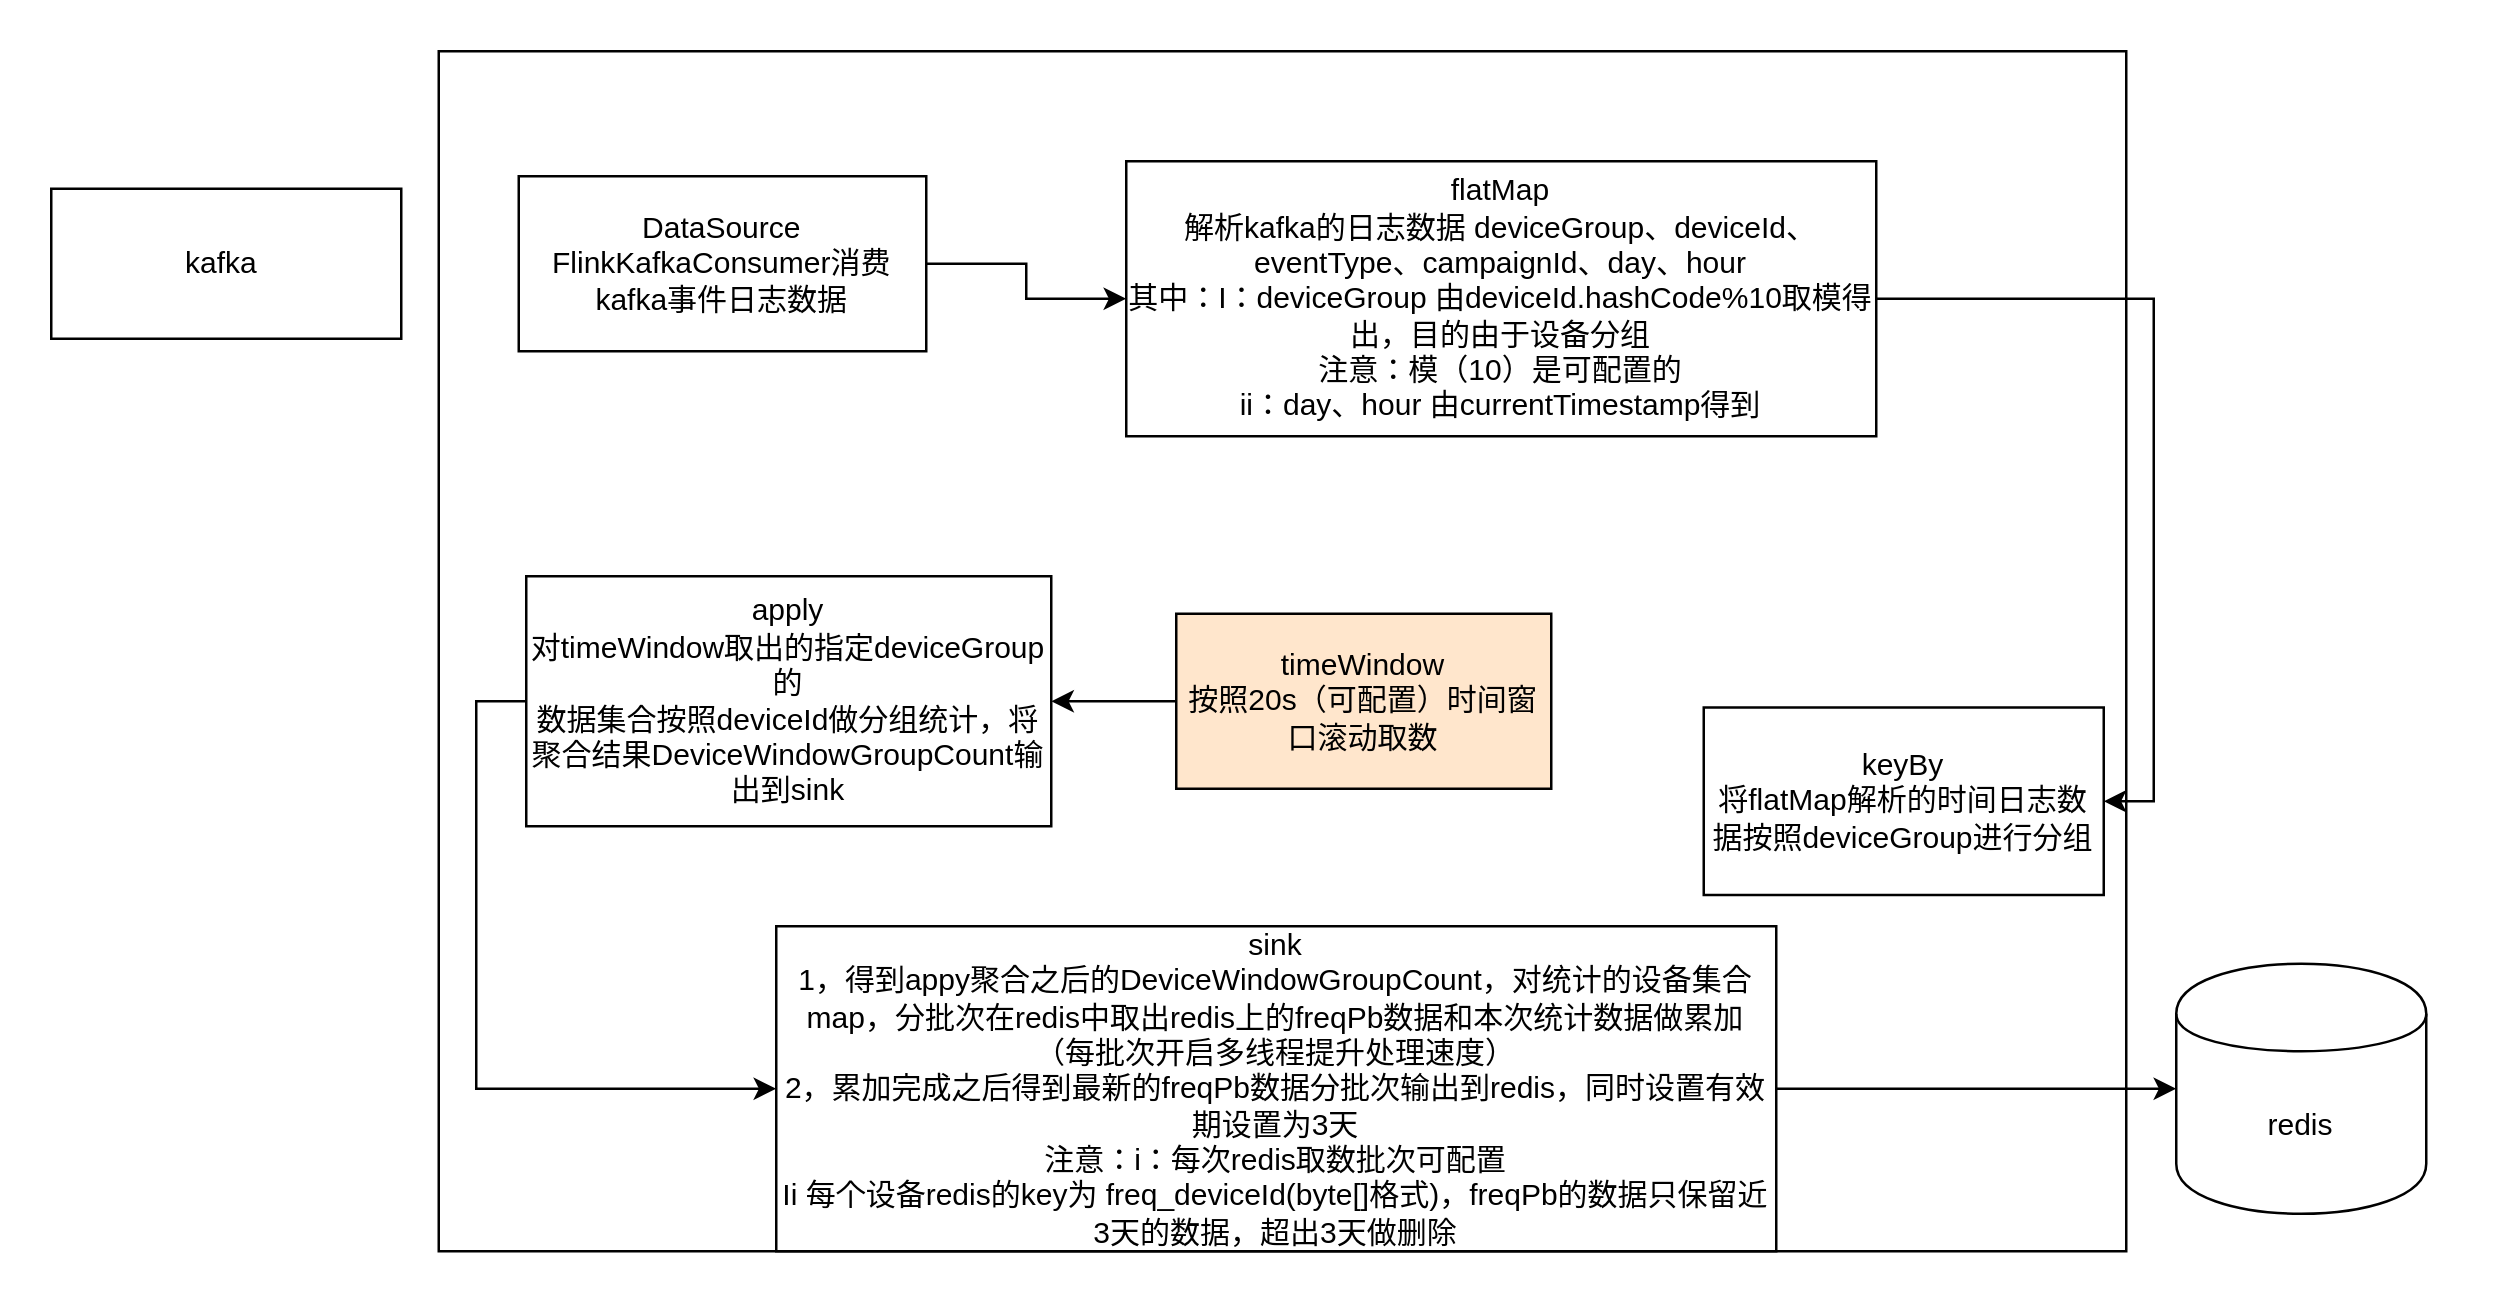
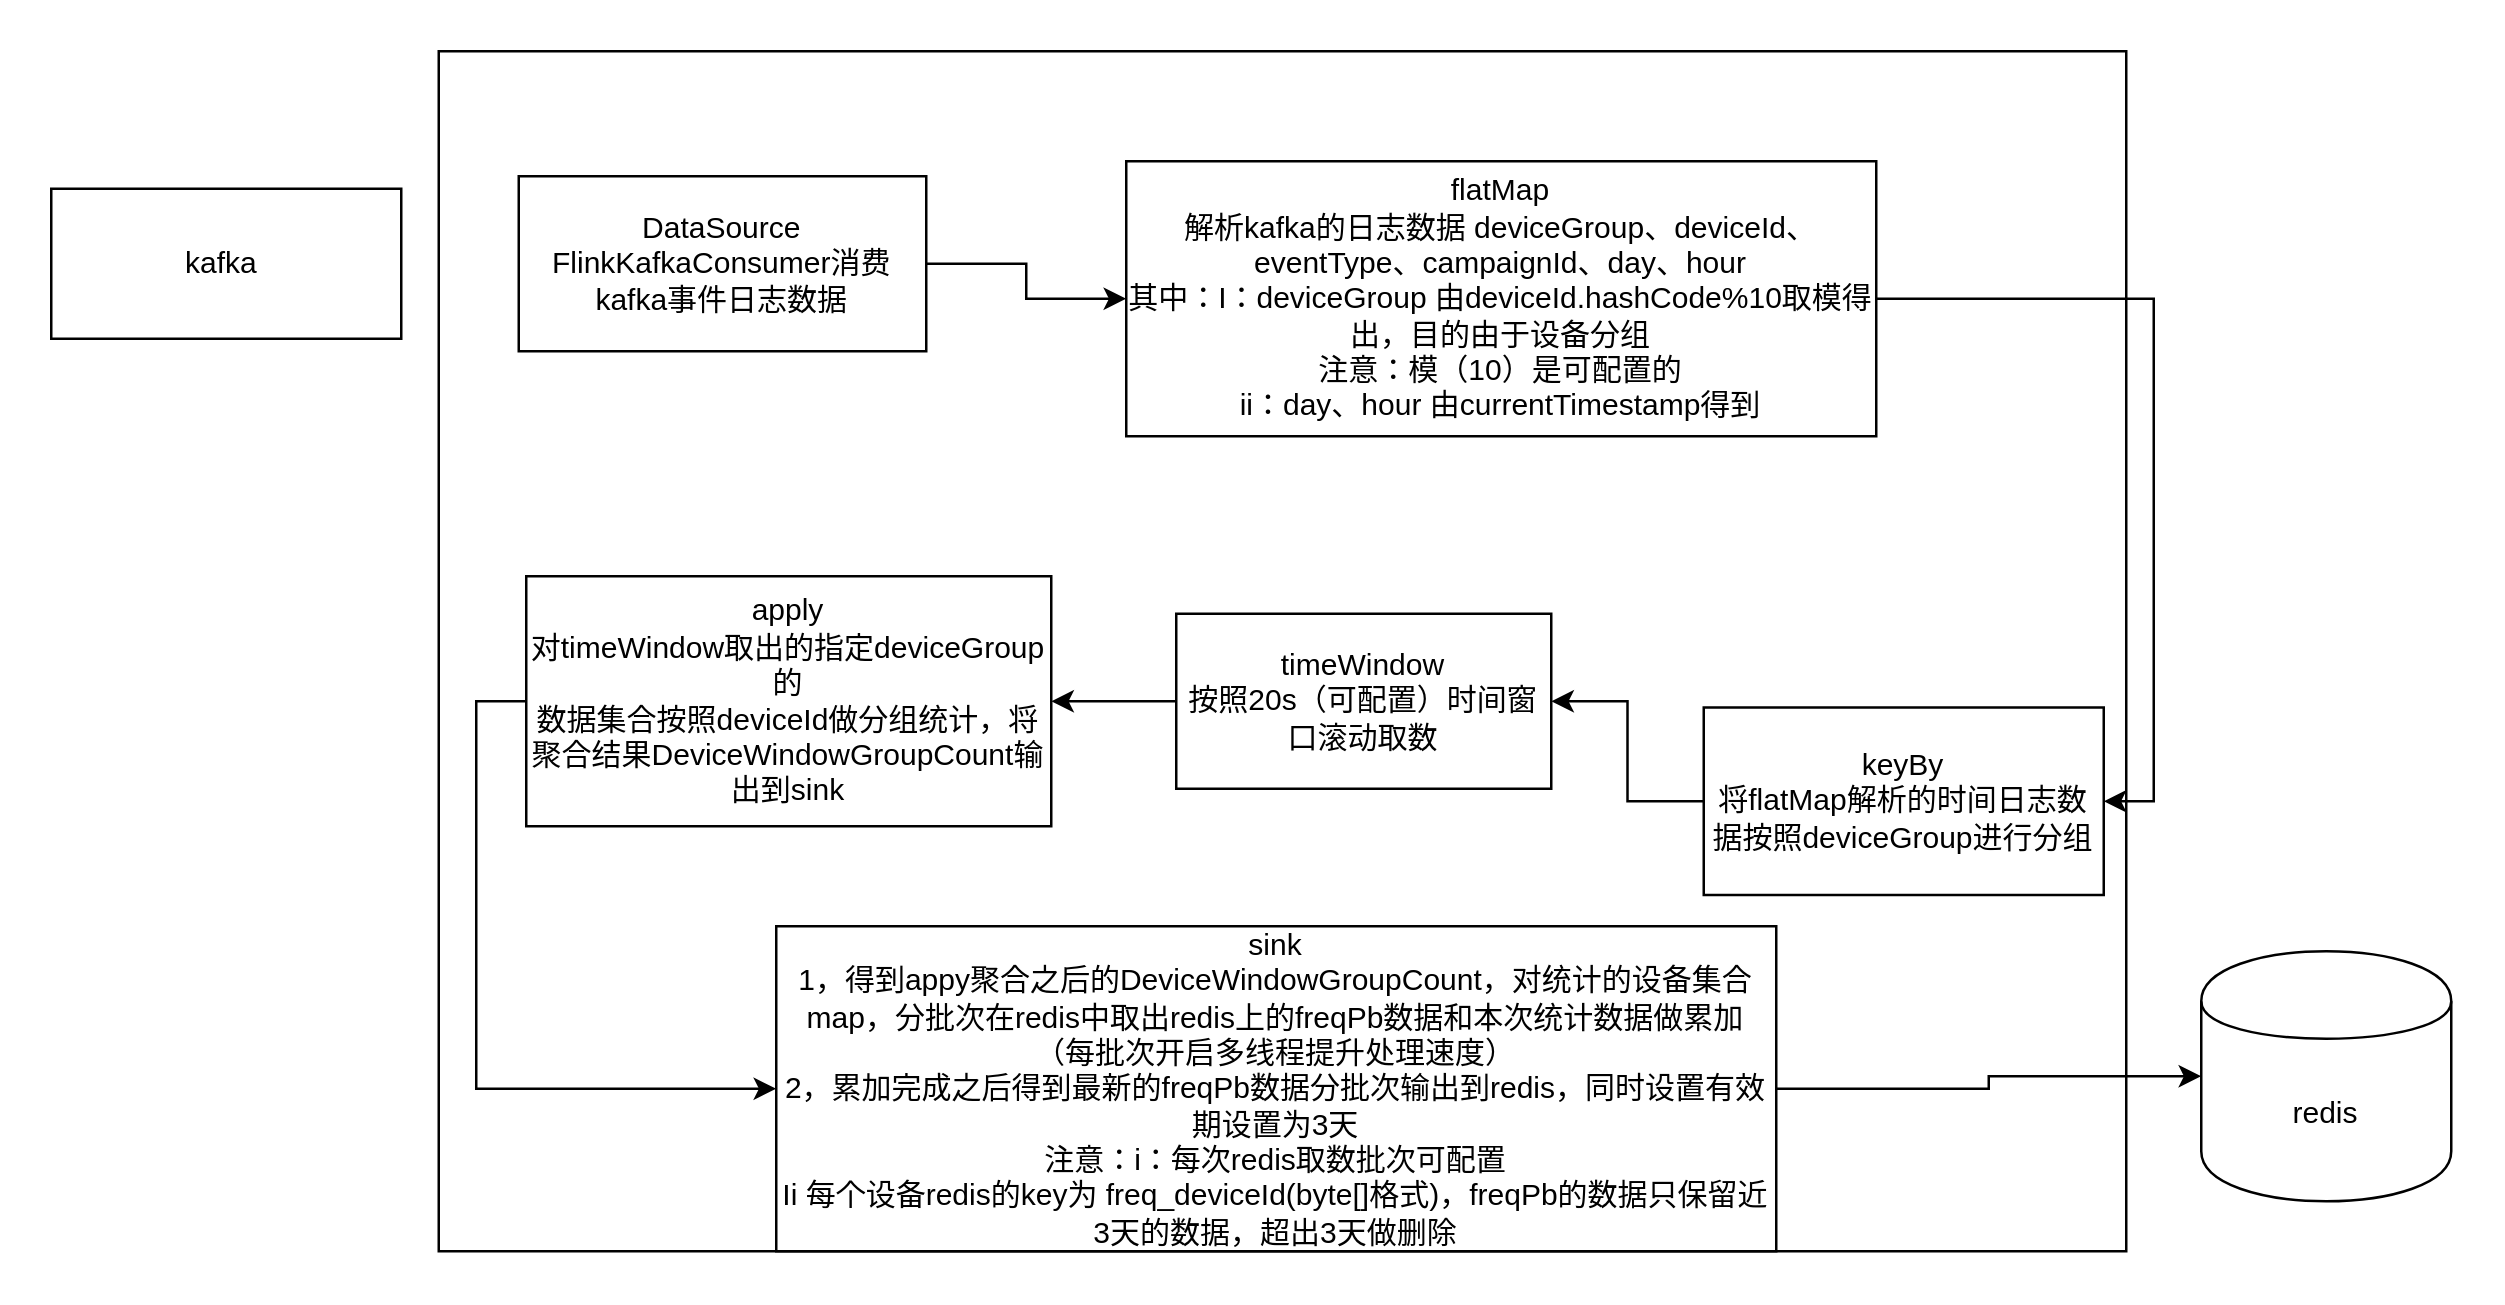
(1364, 701) -> (1364, 701)
none -> (1628, 759)
(2301, 1089) -> (2326, 1076)
